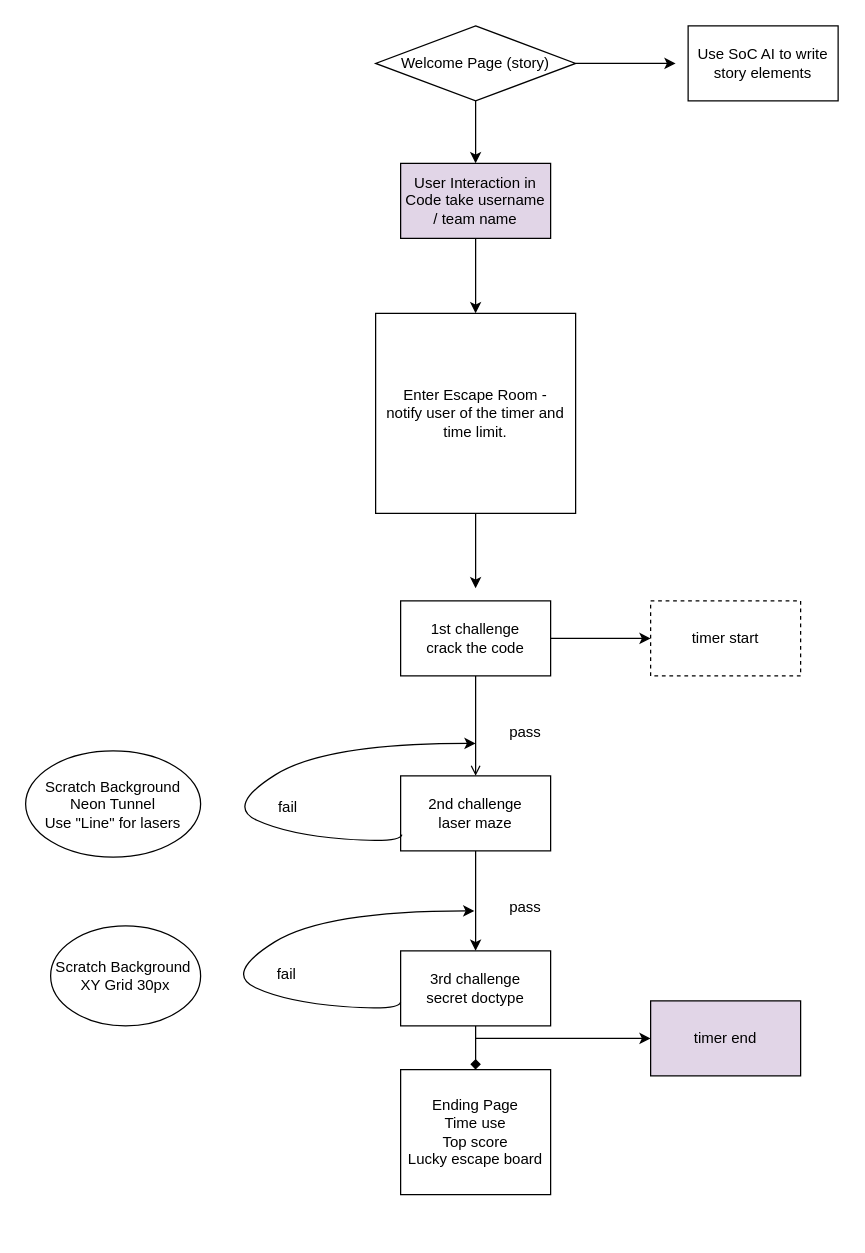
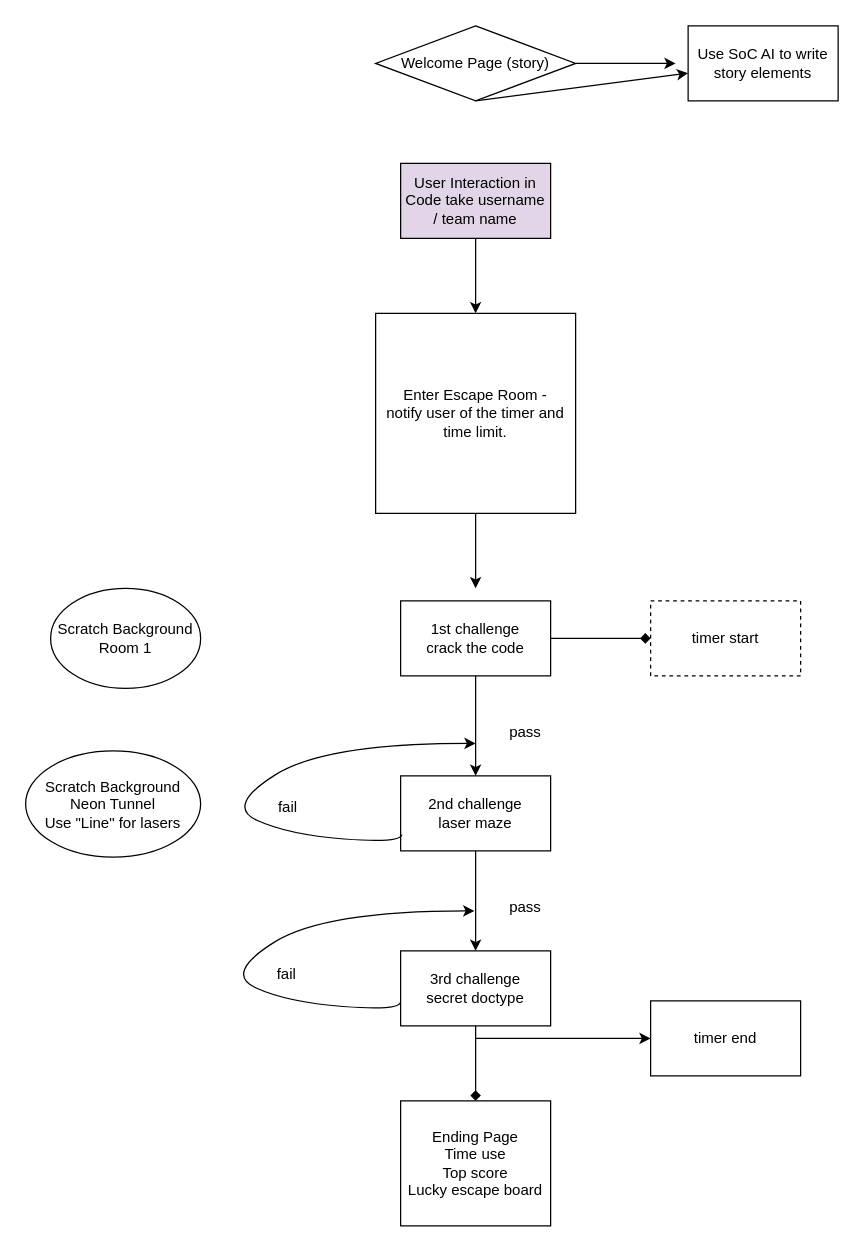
(476, 128) -> (578, 87)
none -> (126, 638)
(641, 638) -> (640, 638)
(476, 768) -> (476, 766)
(126, 976) -> none
(726, 1038) -> (726, 1038)
(476, 1132) -> (476, 1163)
